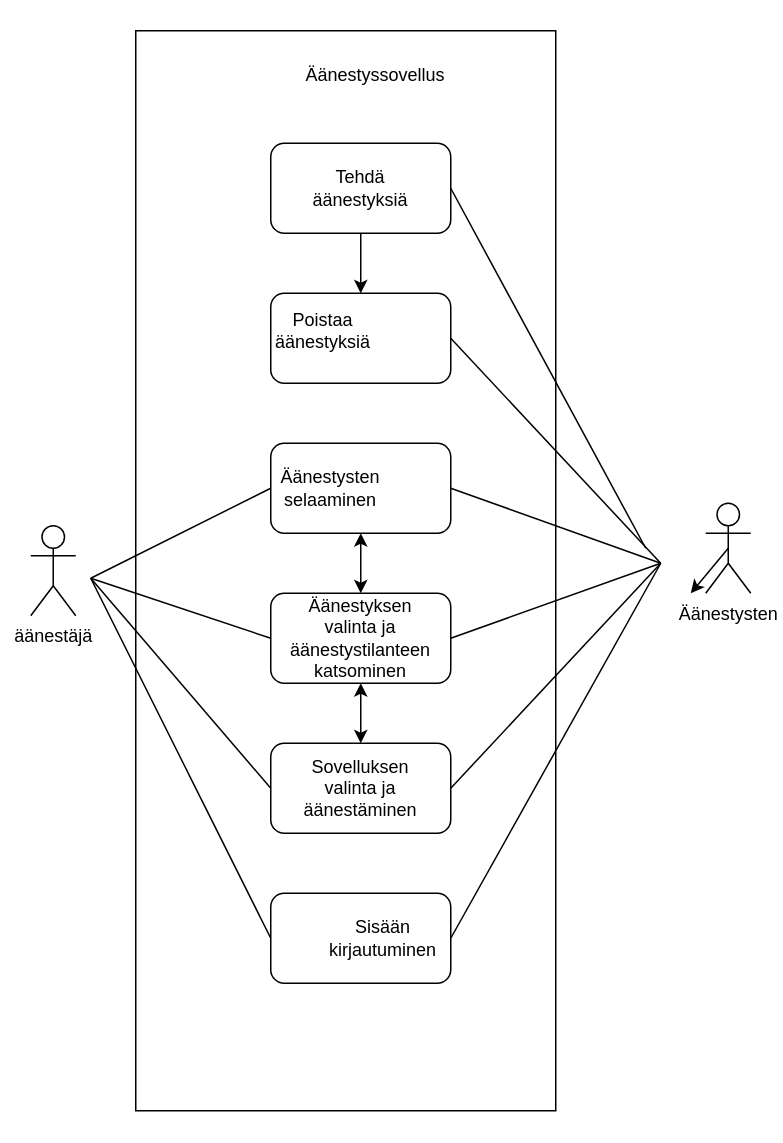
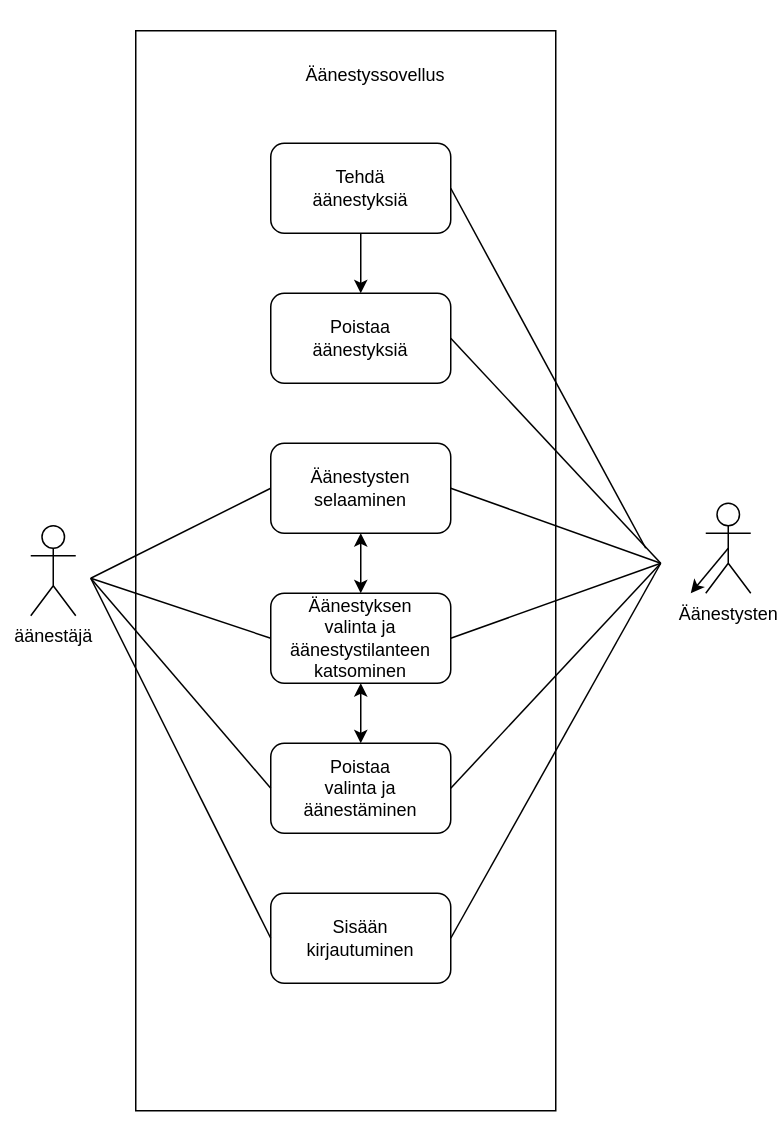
(323, 331) -> (361, 338)
(331, 488) -> (361, 488)
(361, 788) -> (361, 788)
(383, 938) -> (361, 938)
